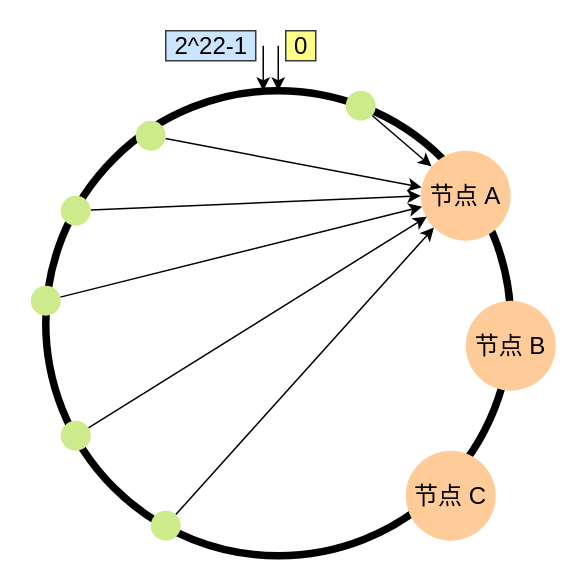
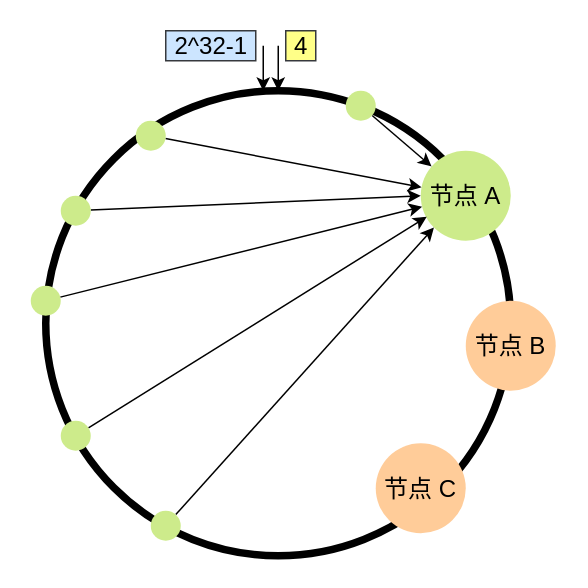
(212, 46) -> (212, 46)
(302, 46) -> (302, 46)
(466, 196) -> (466, 196)
(451, 496) -> (421, 488)
